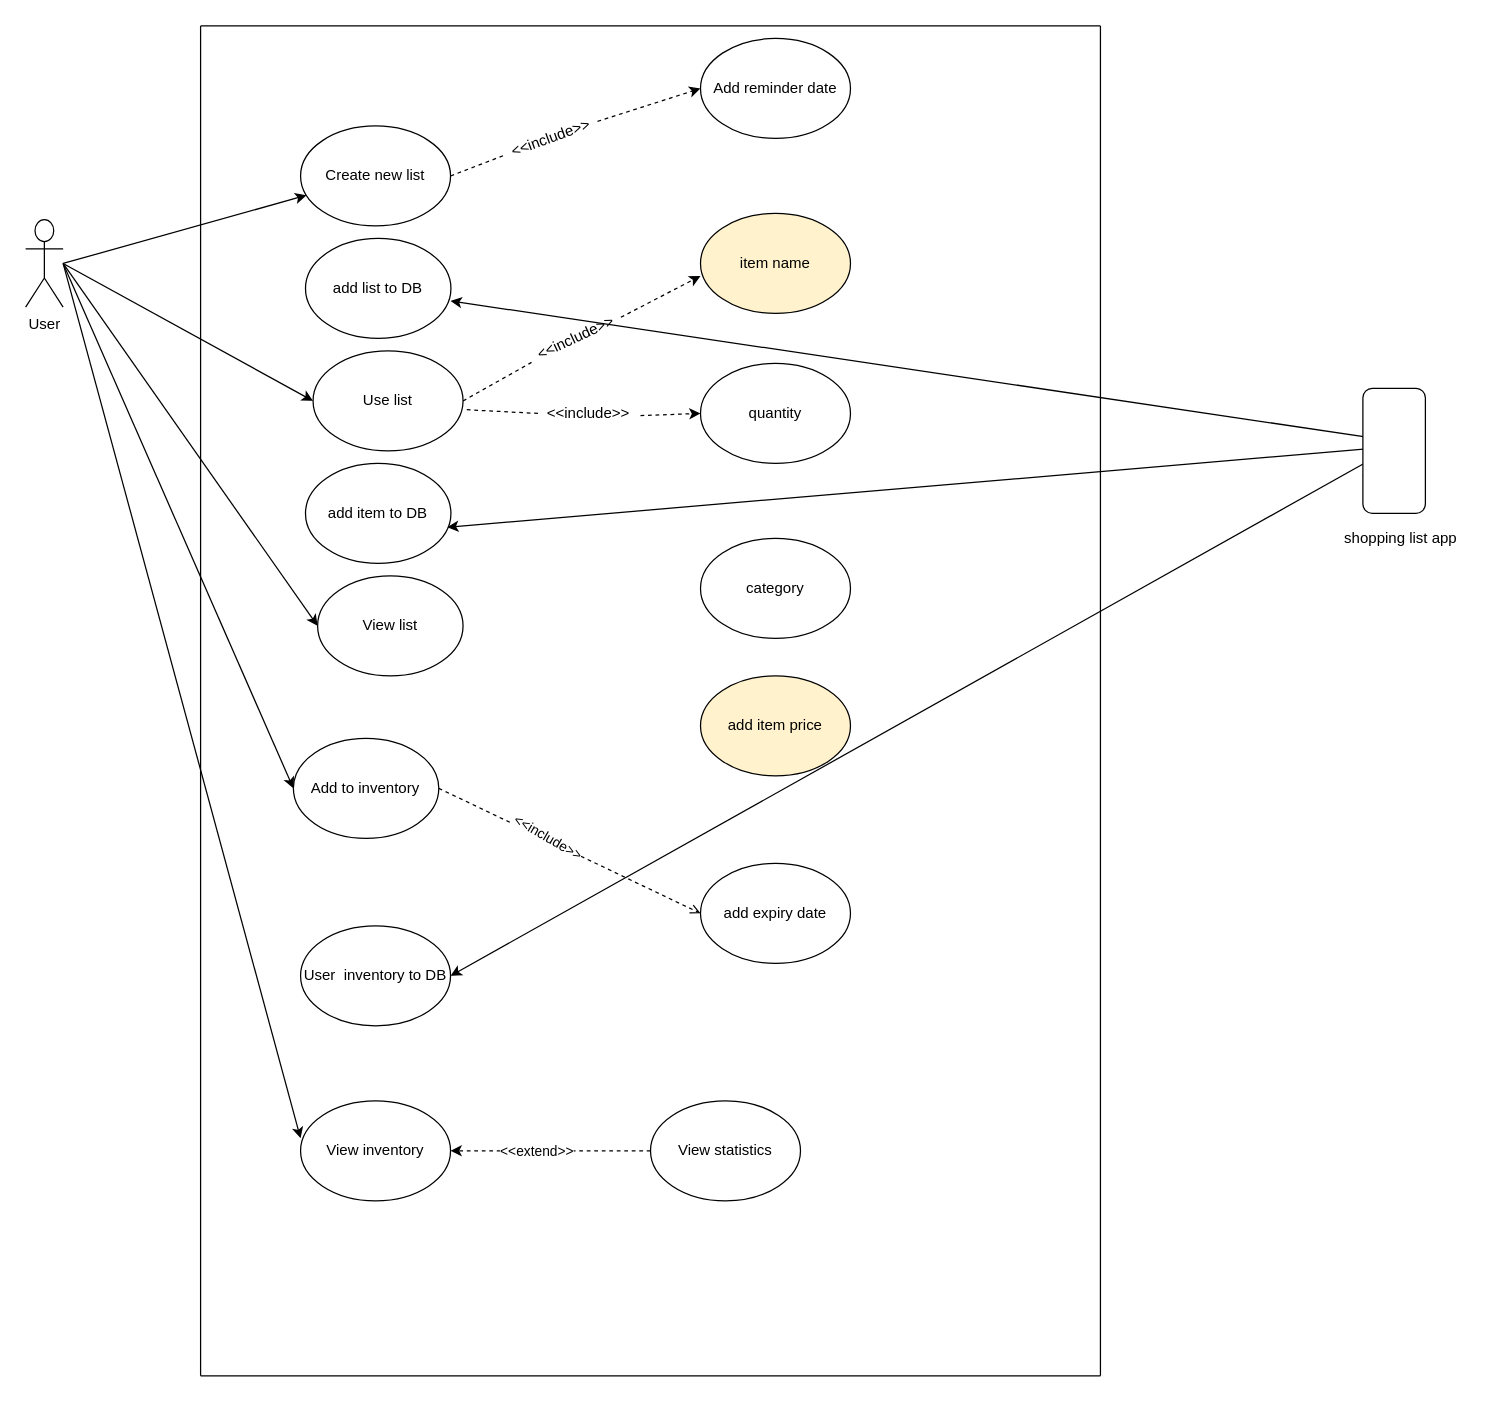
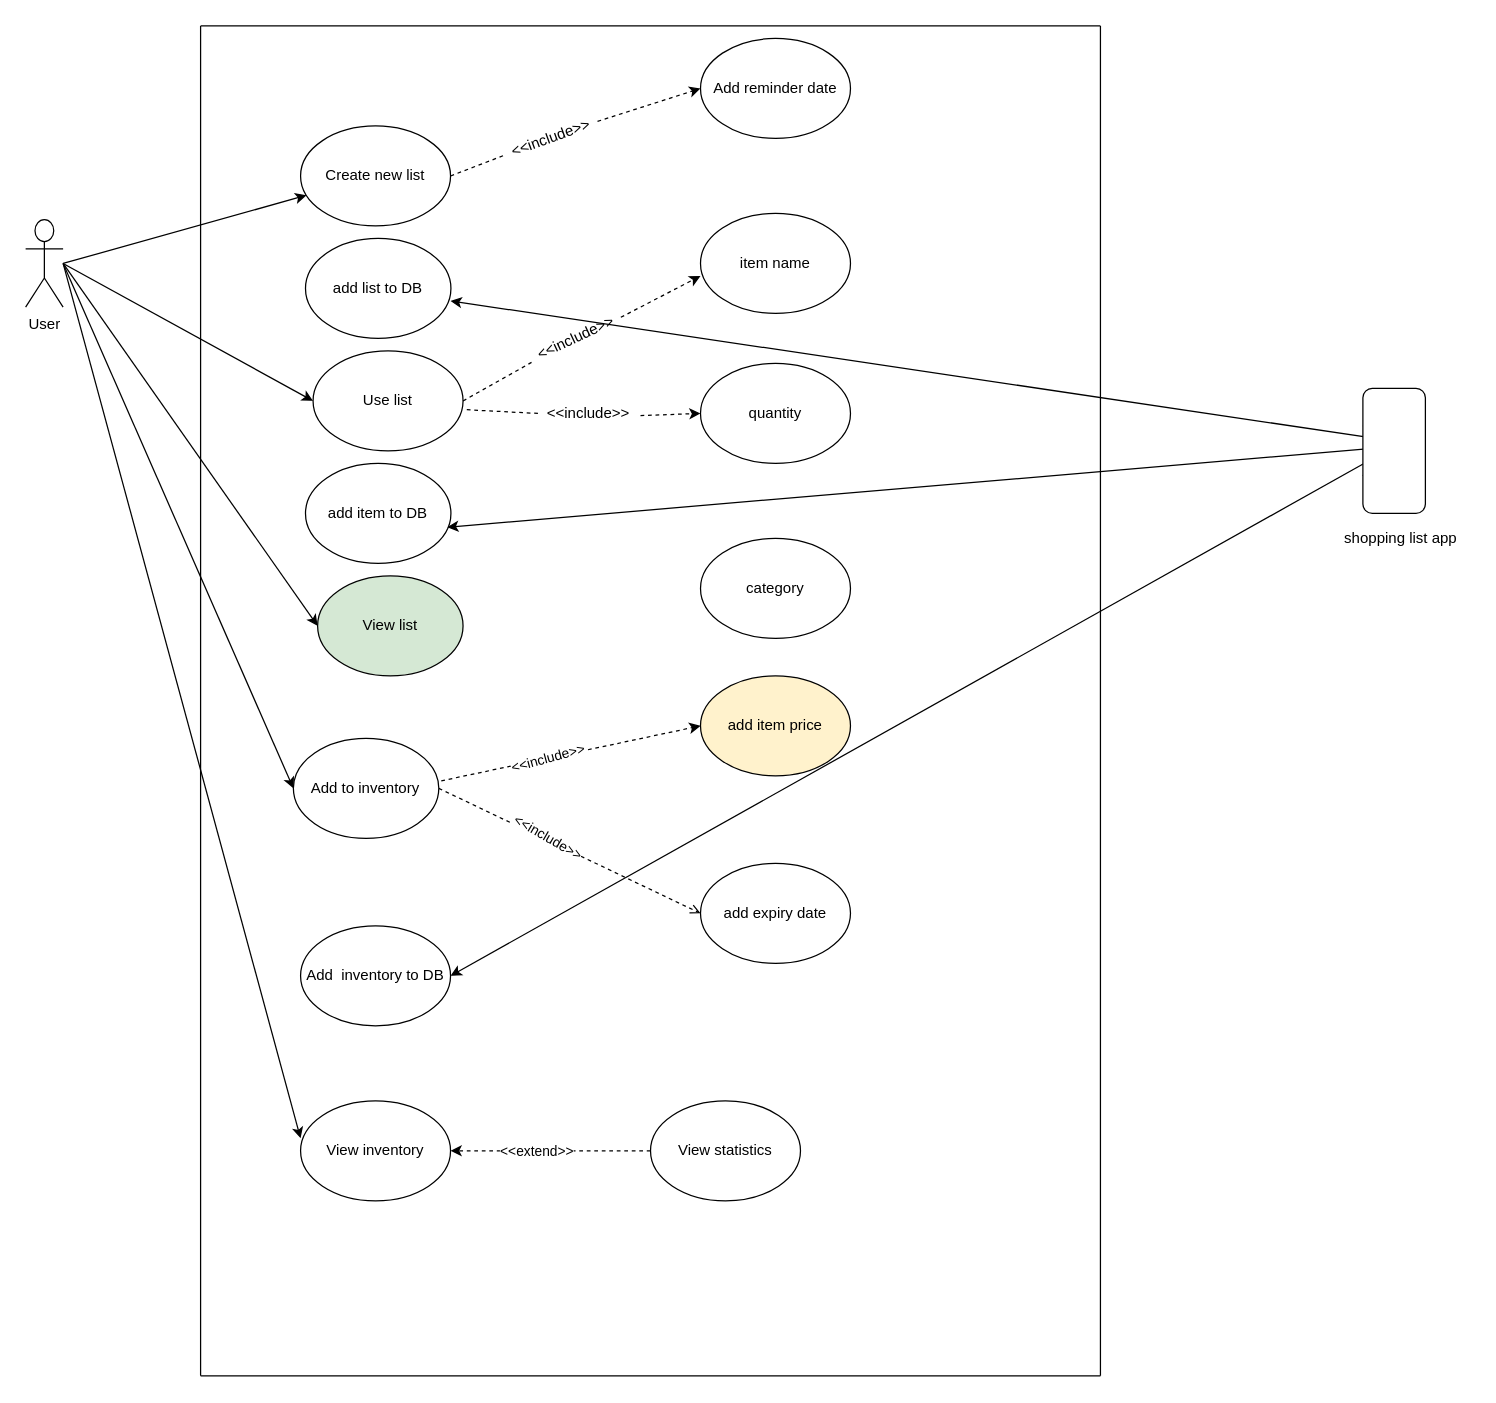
(776, 263) -> (776, 263)
(390, 626) -> (390, 626)
none -> (567, 754)
(376, 976) -> (376, 976)
